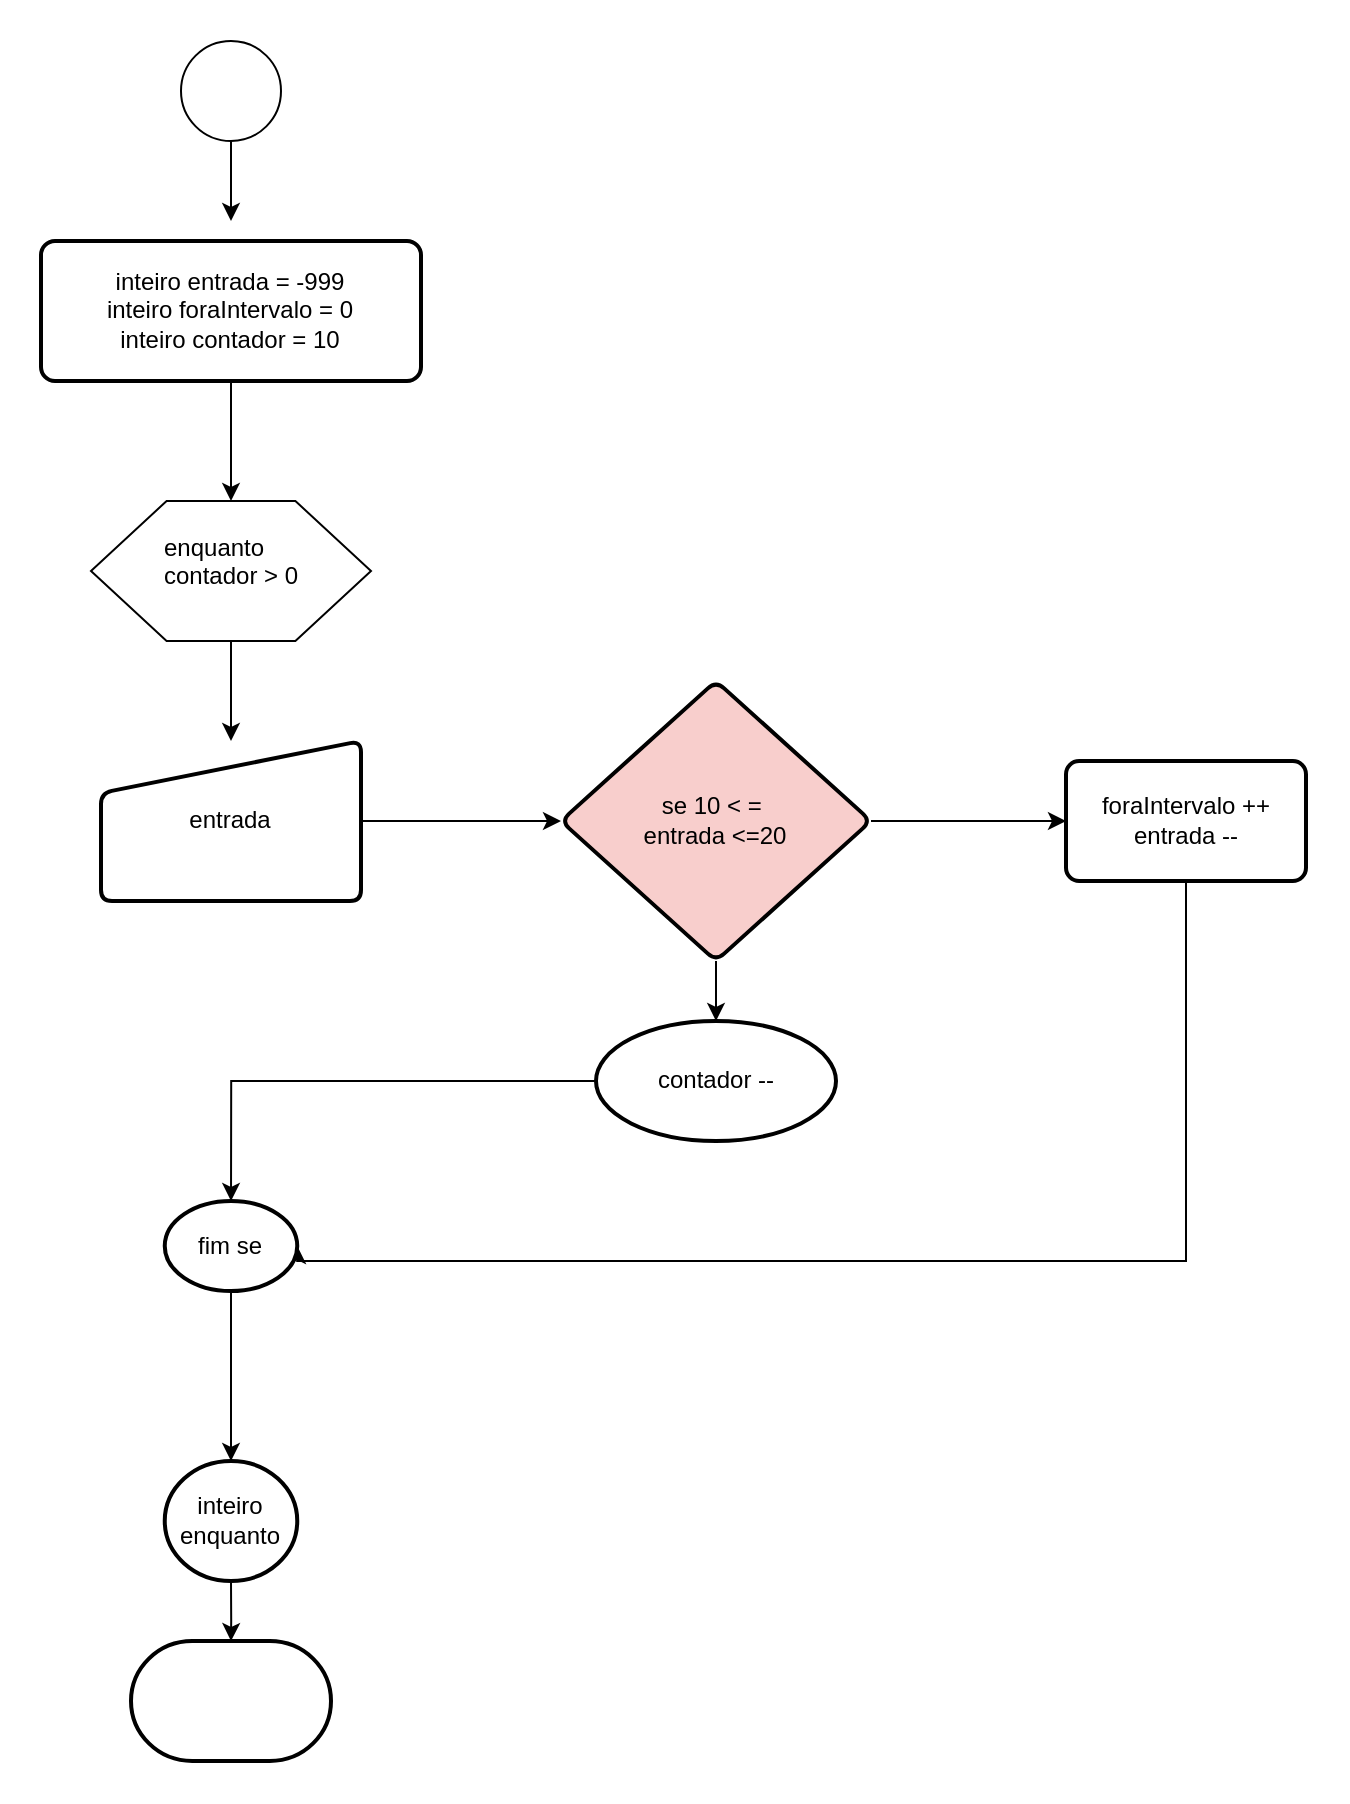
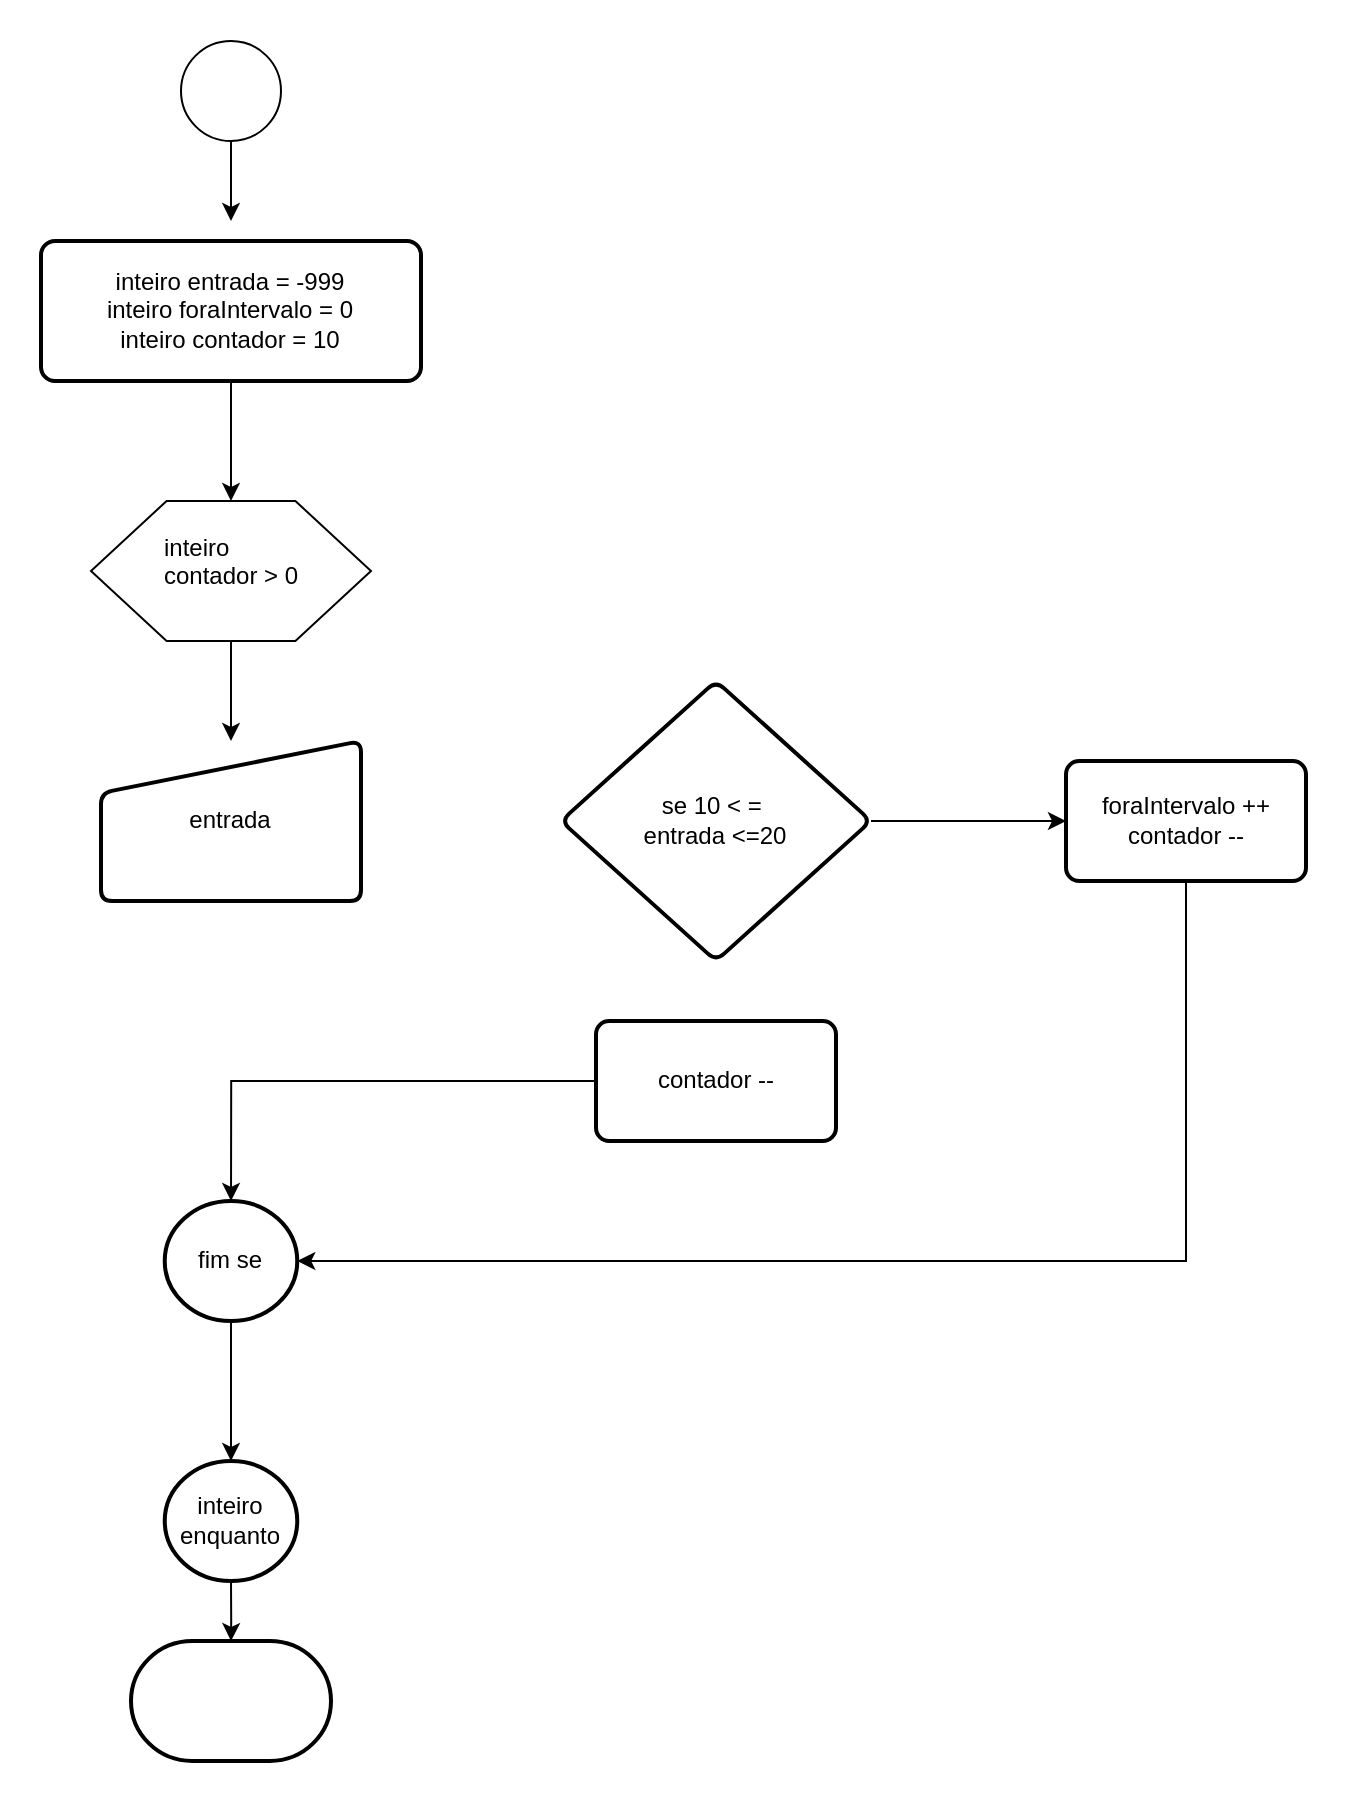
(239, 564) -> (239, 564)
(454, 821) -> none
(716, 821) -> (716, 821)
(1187, 821) -> (1187, 821)
(716, 998) -> none
(716, 1081) -> (716, 1081)
(231, 1246) -> (231, 1261)
